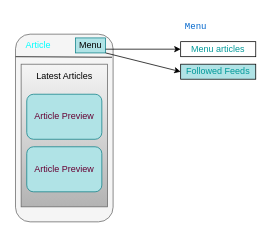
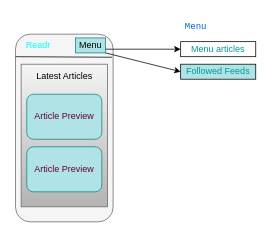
(38, 45) -> (38, 45)
